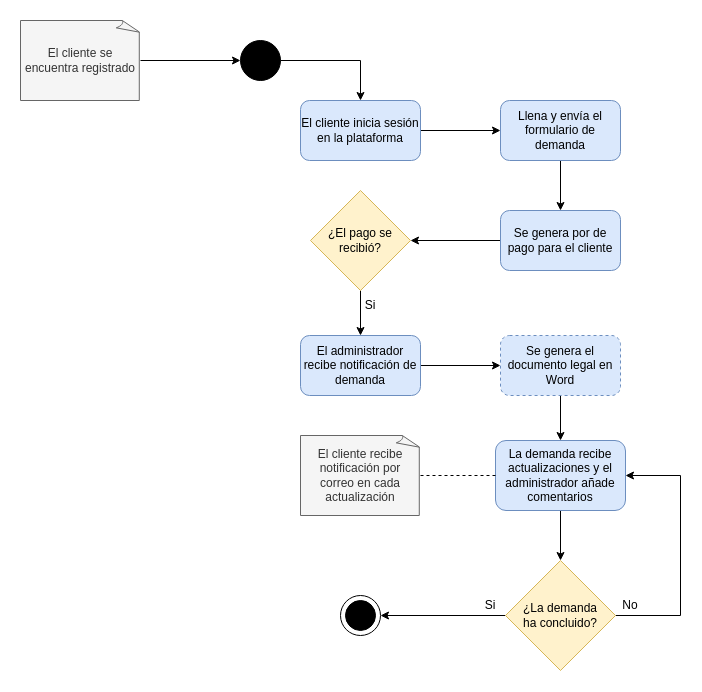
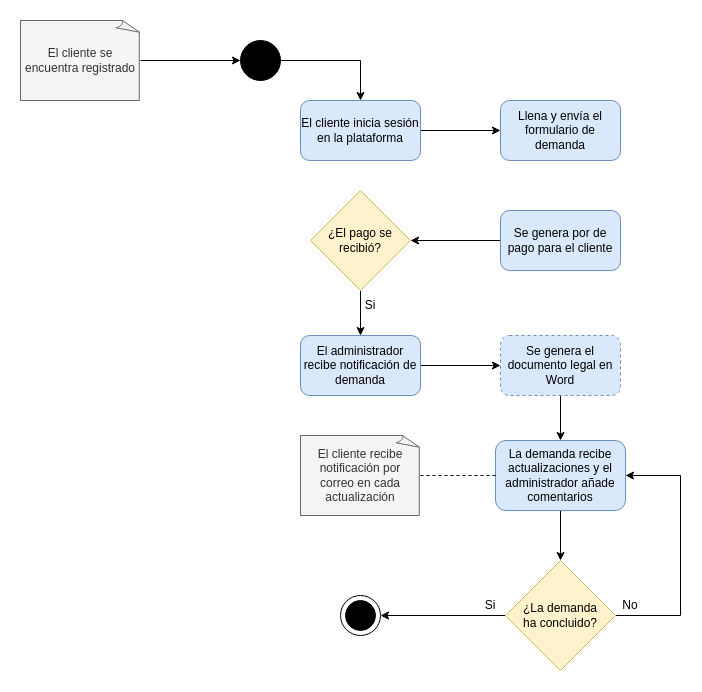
(561, 182) -> none
